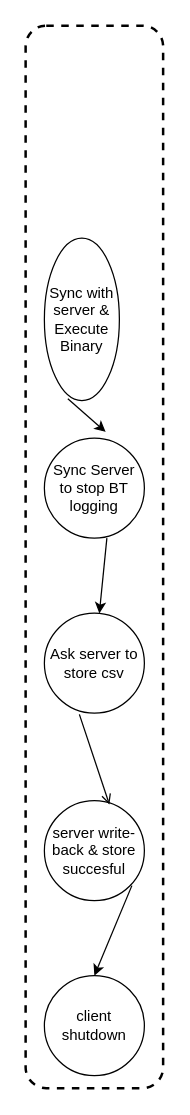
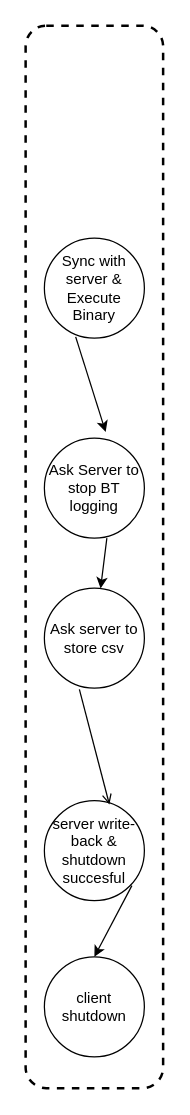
(82, 319) -> (94, 288)
(94, 488) -> (94, 488)
(94, 663) -> (94, 638)
(94, 851) -> (94, 851)
(94, 1026) -> (94, 1007)
